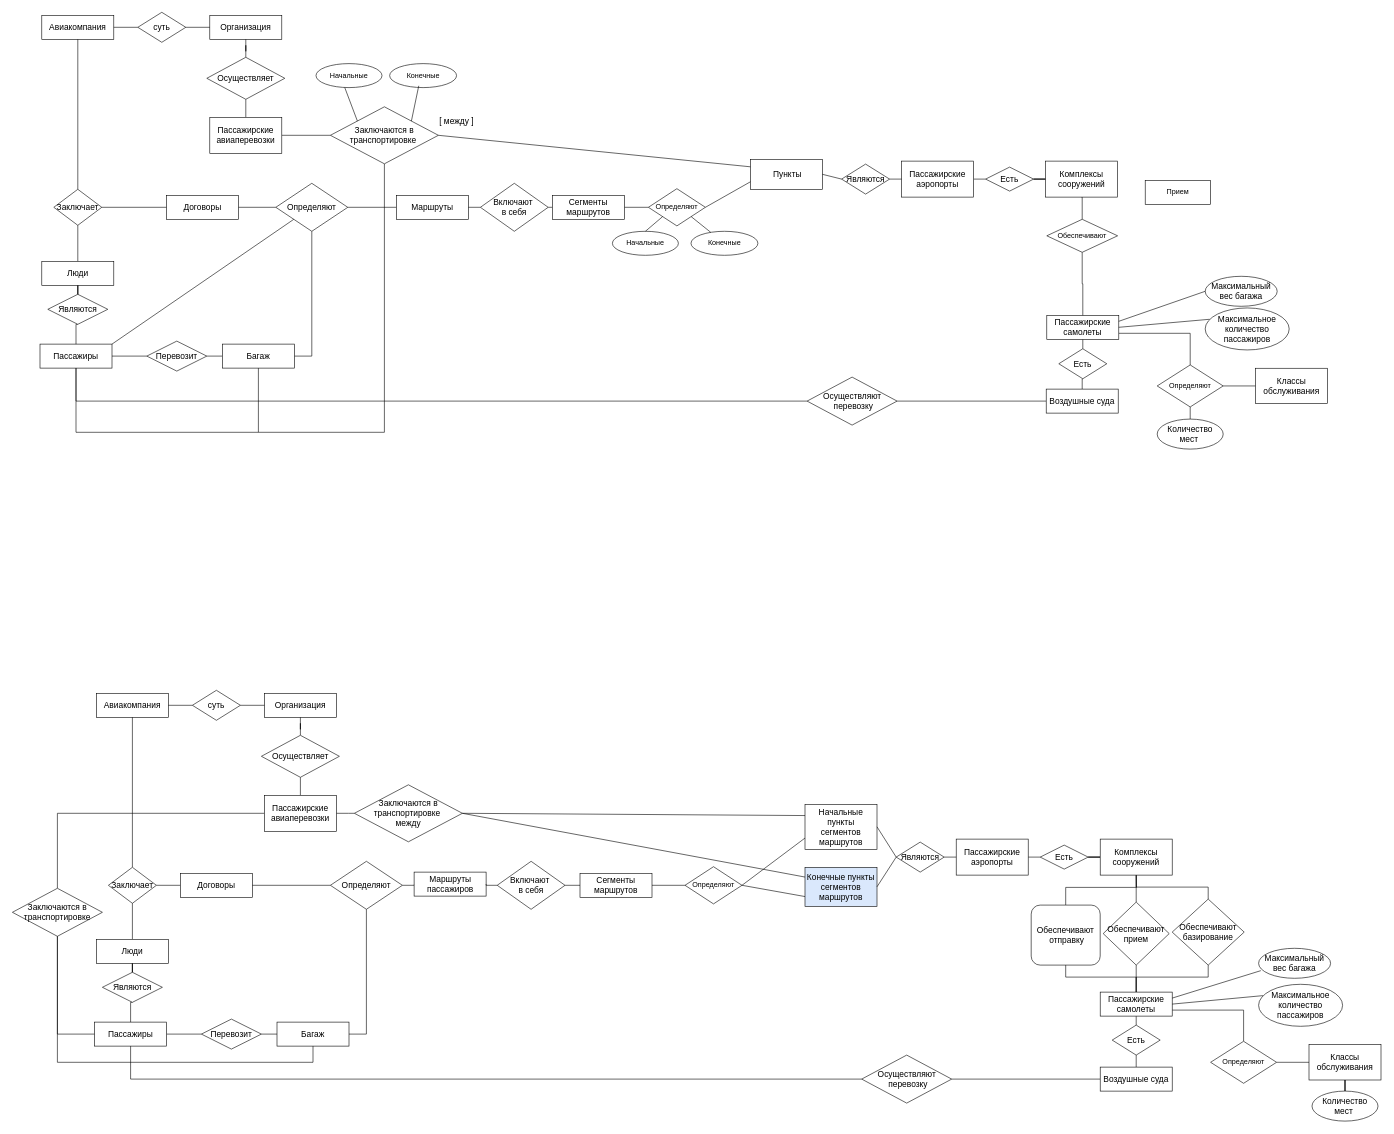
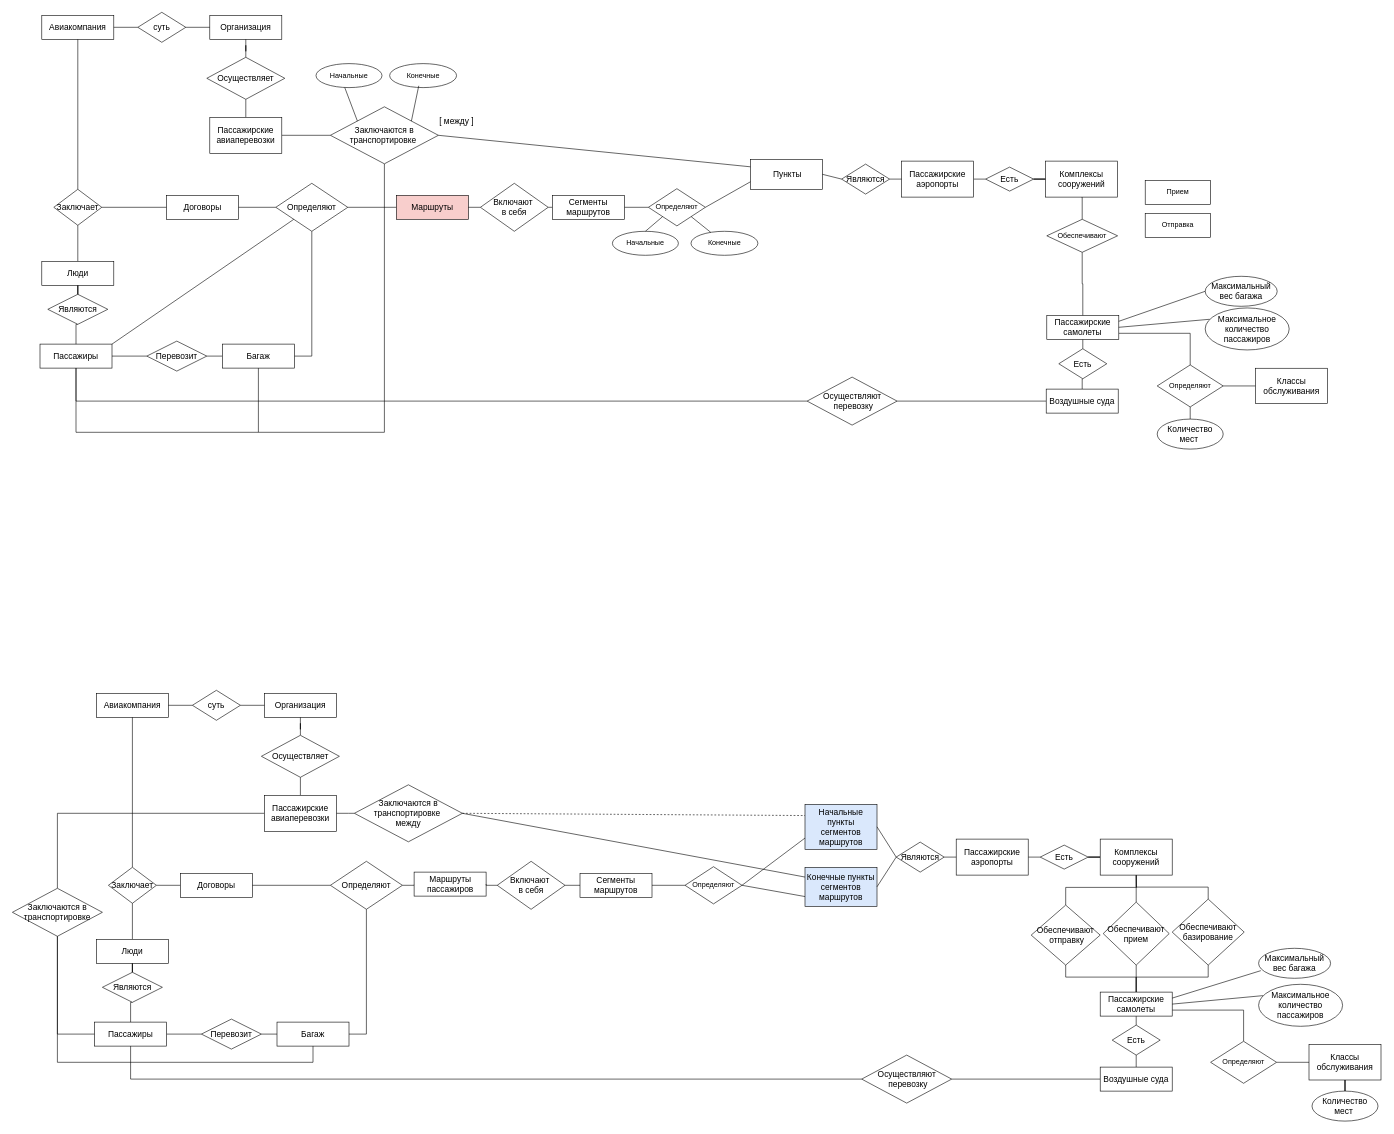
(432, 207) -> (432, 207)
none -> (1178, 225)
(637, 814) -> (637, 814)
(841, 827) -> (841, 827)
(1066, 935) -> (1066, 935)
